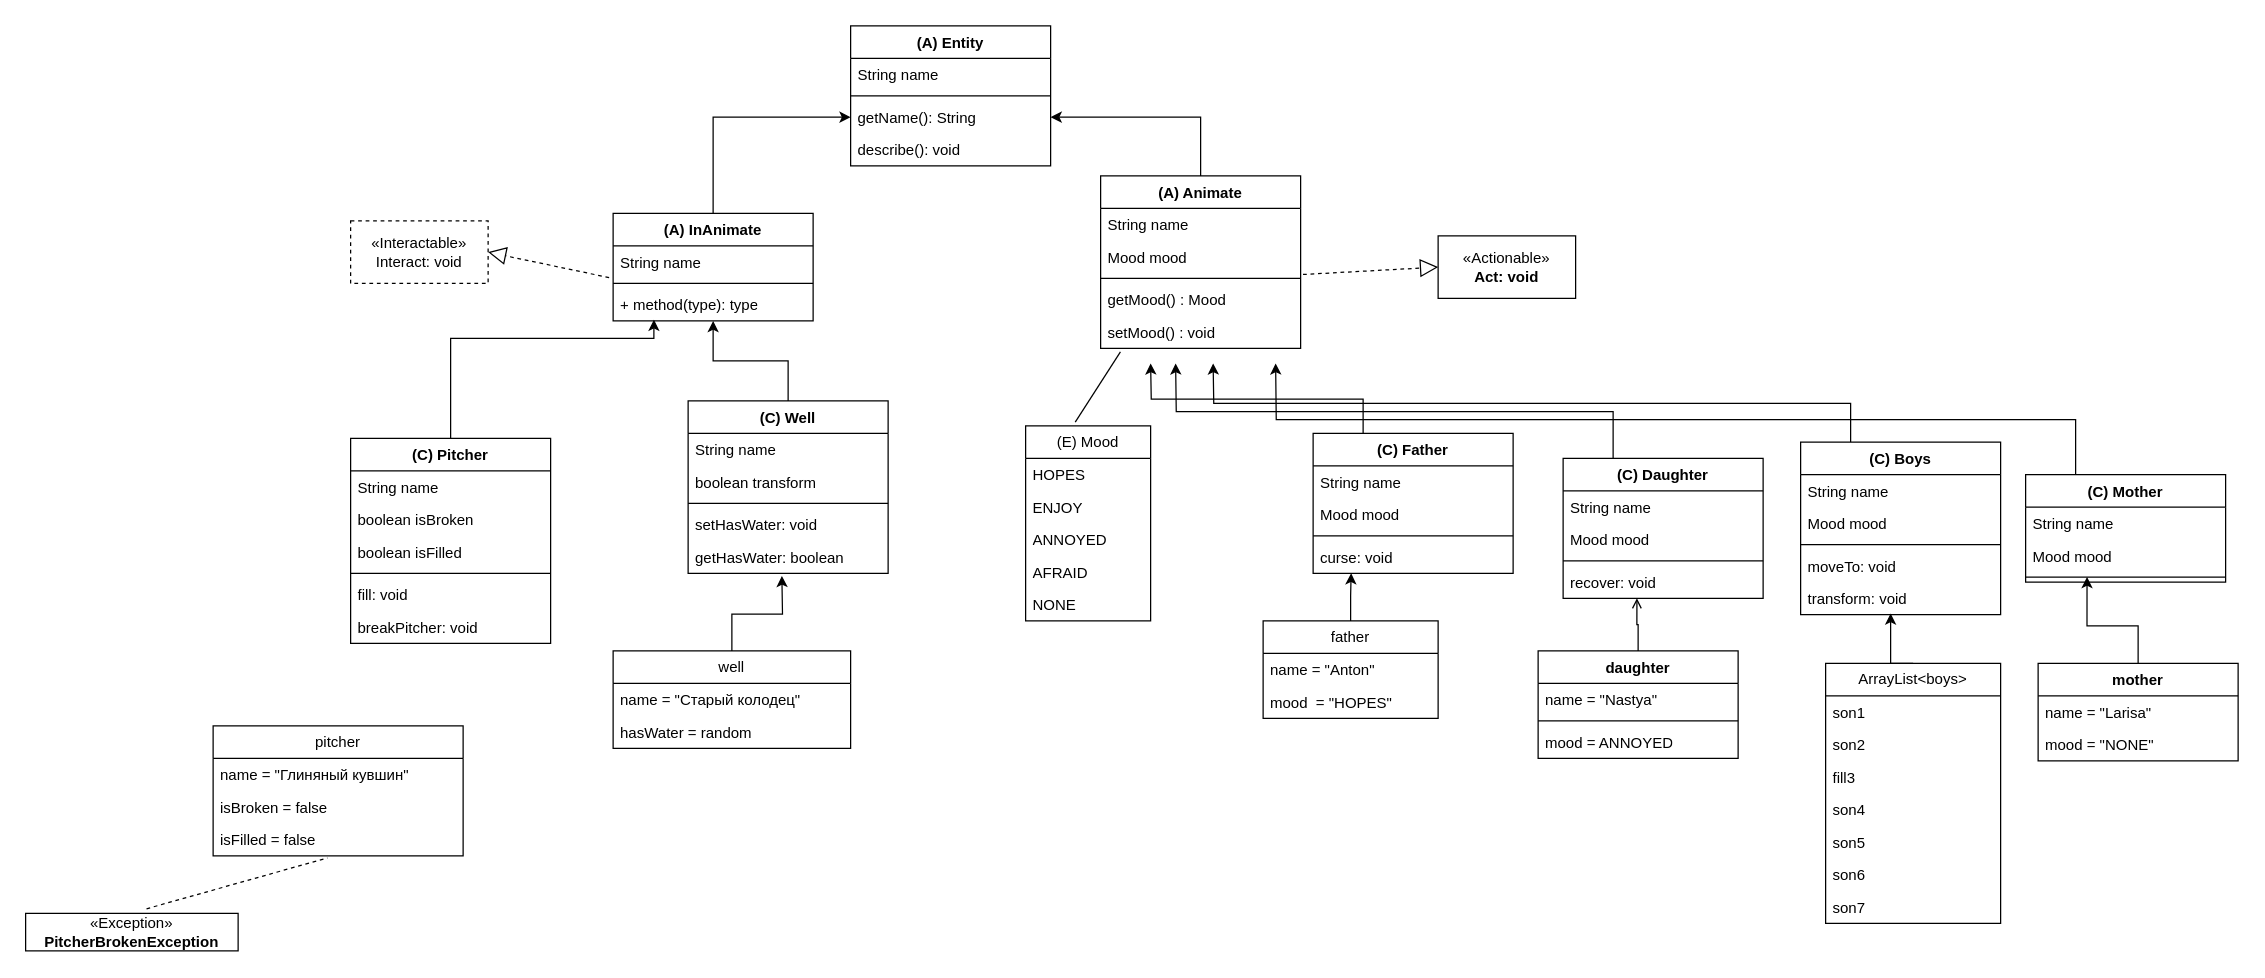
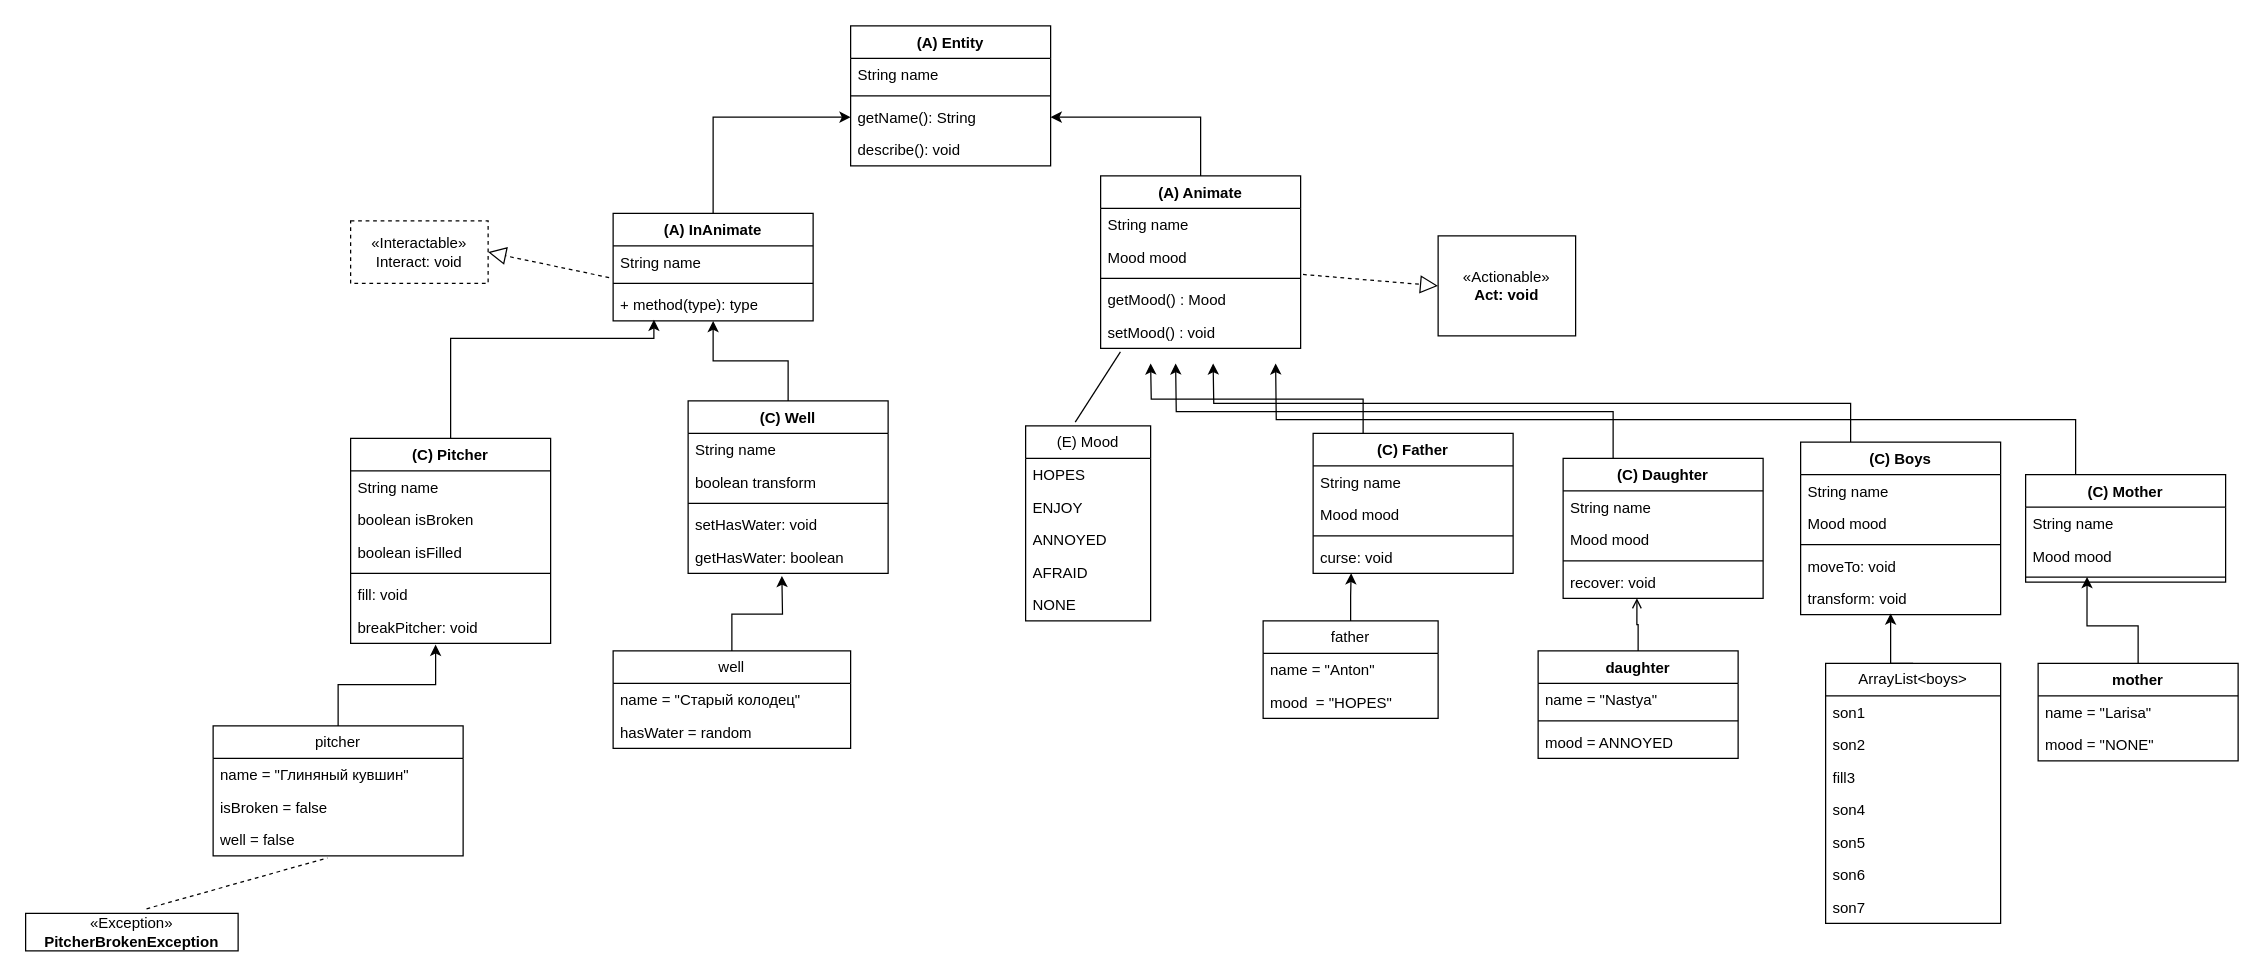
(1507, 267) -> (1507, 286)
none -> (383, 684)
(274, 841) -> (261, 841)
